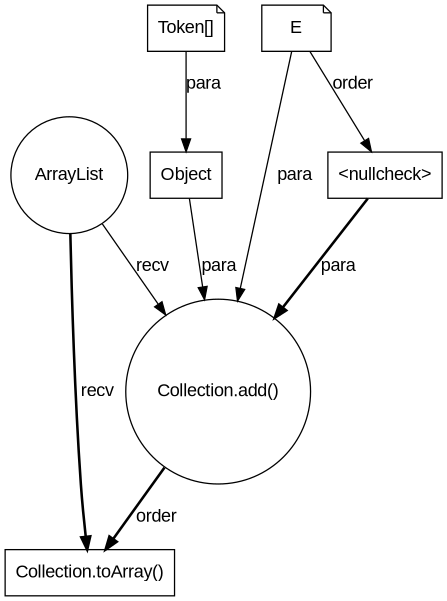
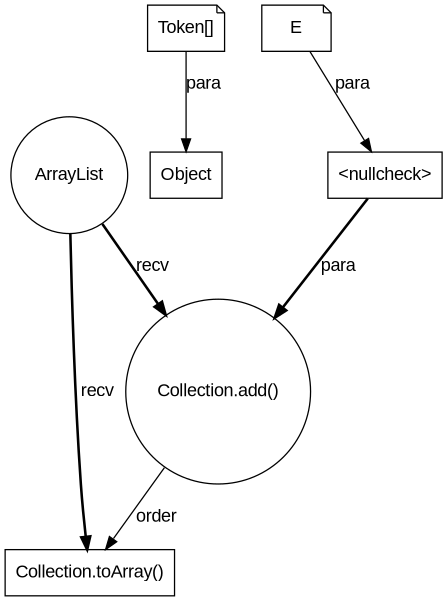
(353, 84) -> (353, 84)
(266, 170) -> none
(196, 243) -> none
(130, 264) -> (130, 264)
(139, 503) -> (139, 503)
